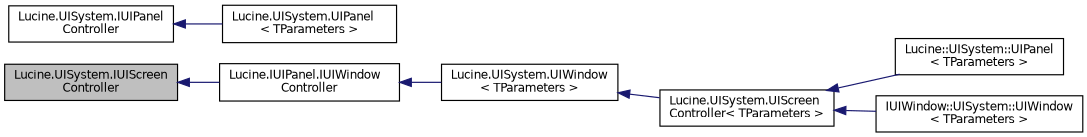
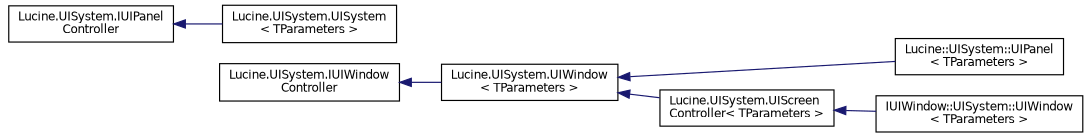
(310, 24) -> (310, 24)
(869, 81) -> (763, 69)
(91, 82) -> none
(310, 82) -> (310, 82)
